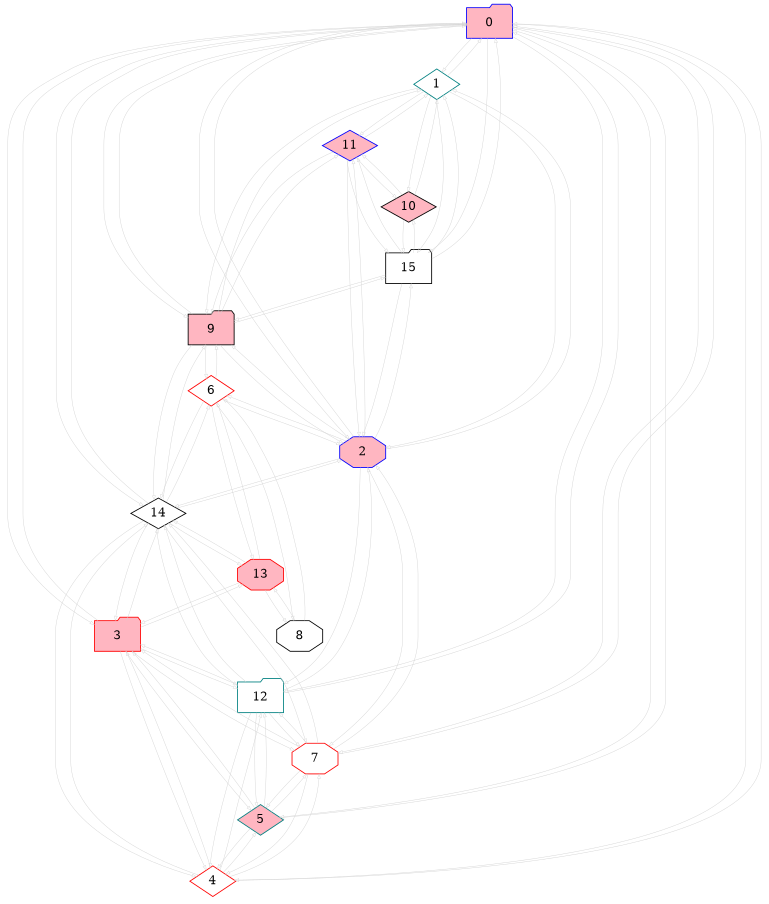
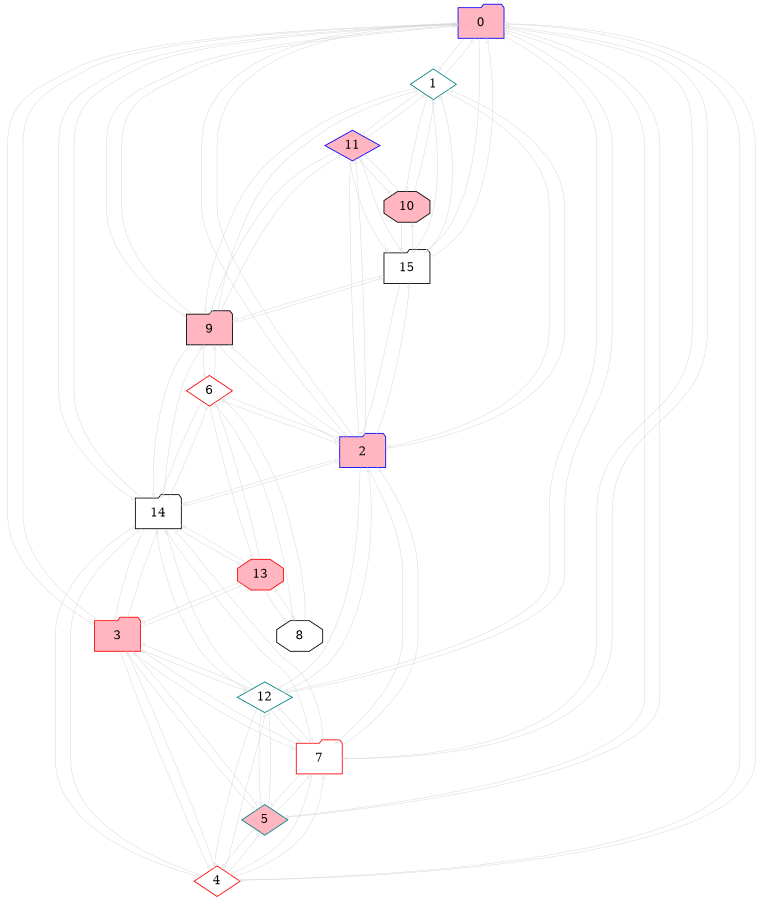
(409, 207) -> (407, 207)
(363, 452) -> (363, 452)
(158, 513) -> (158, 513)
(261, 697) -> (265, 697)
(315, 759) -> (319, 759)
